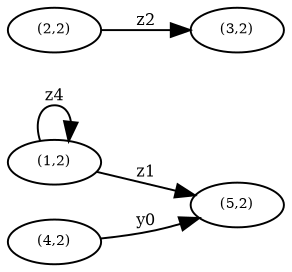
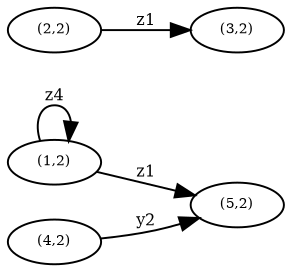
(146, 21) -> (146, 21)
(146, 222) -> (146, 222)
